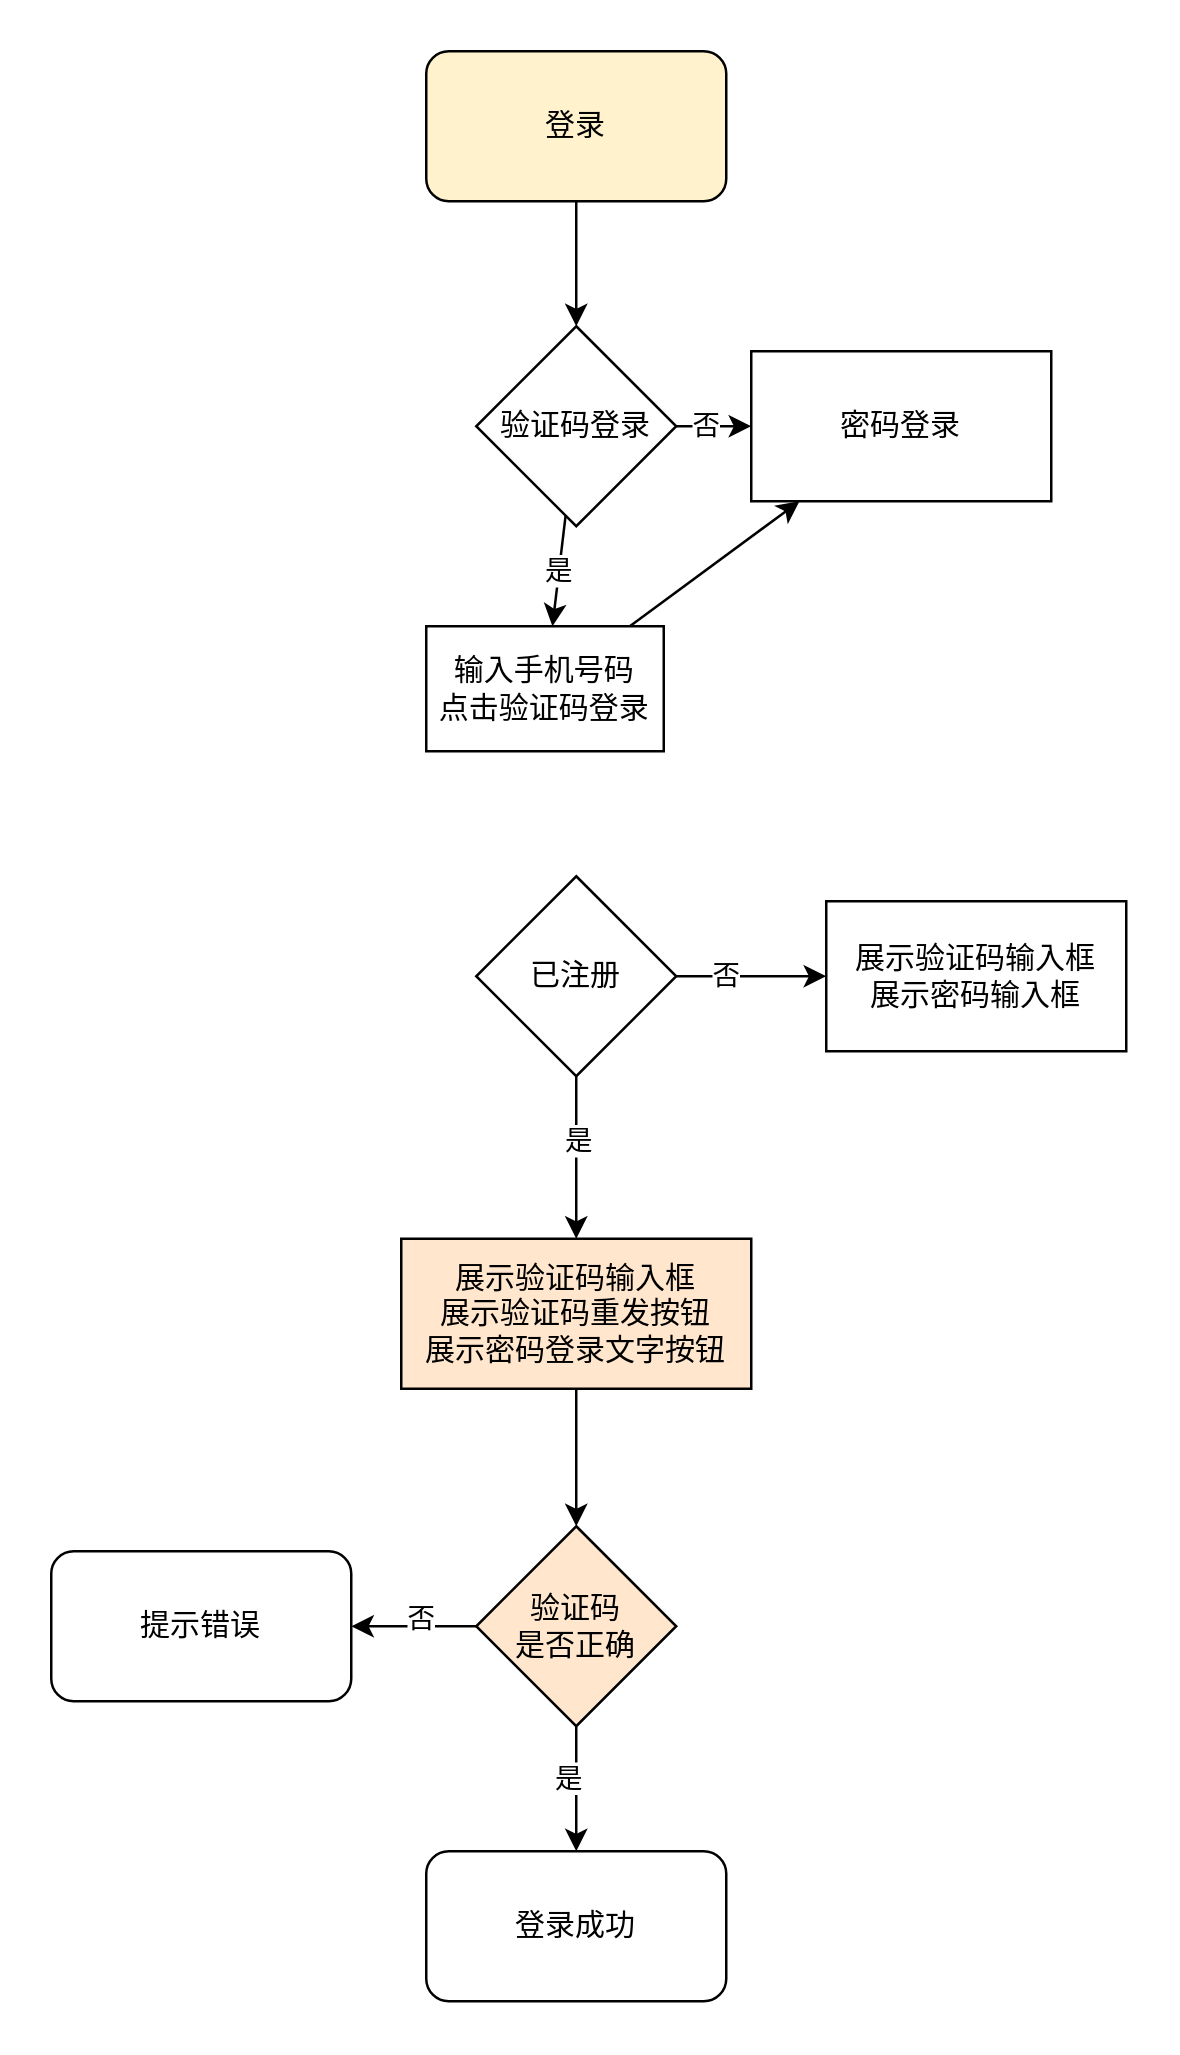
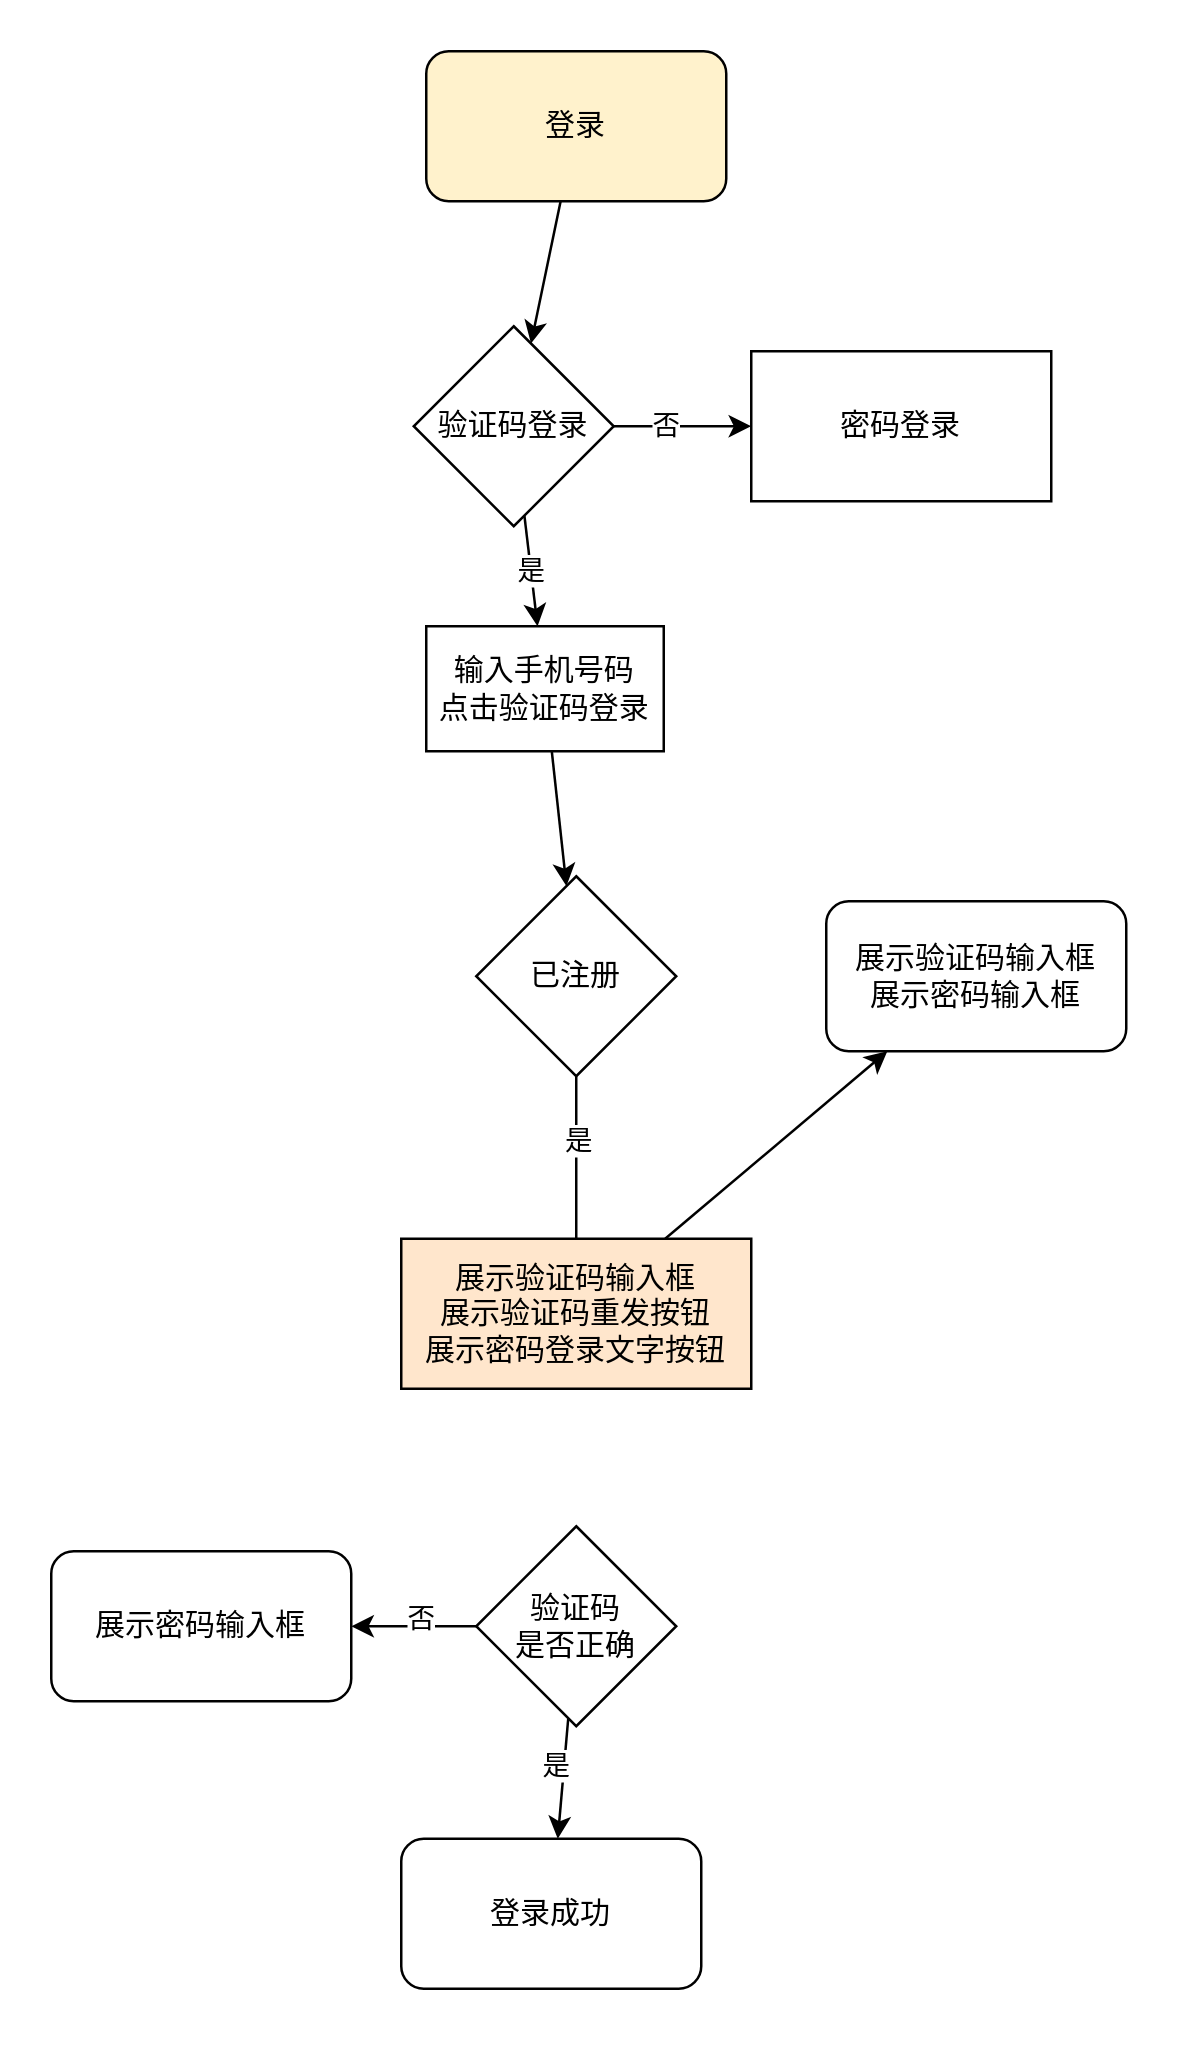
(576, 426) -> (514, 426)
(708, 568) -> (558, 810)
(743, 976) -> none
(976, 976) -> (976, 976)
(576, 1220) -> (576, 1227)
(576, 1449) -> (770, 1150)
(201, 1626) -> (201, 1626)
(576, 1626) -> (576, 1626)
(576, 1926) -> (551, 1914)
